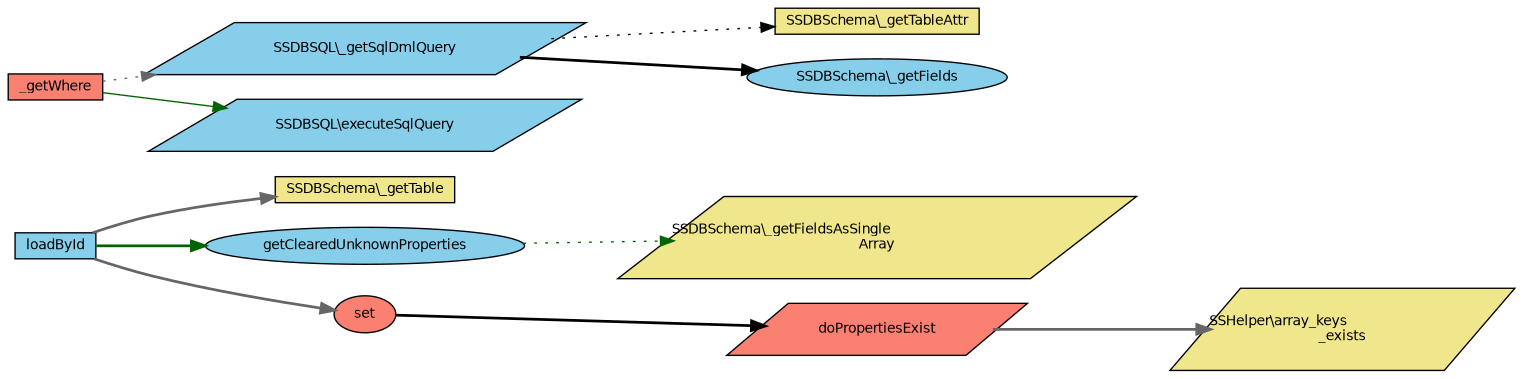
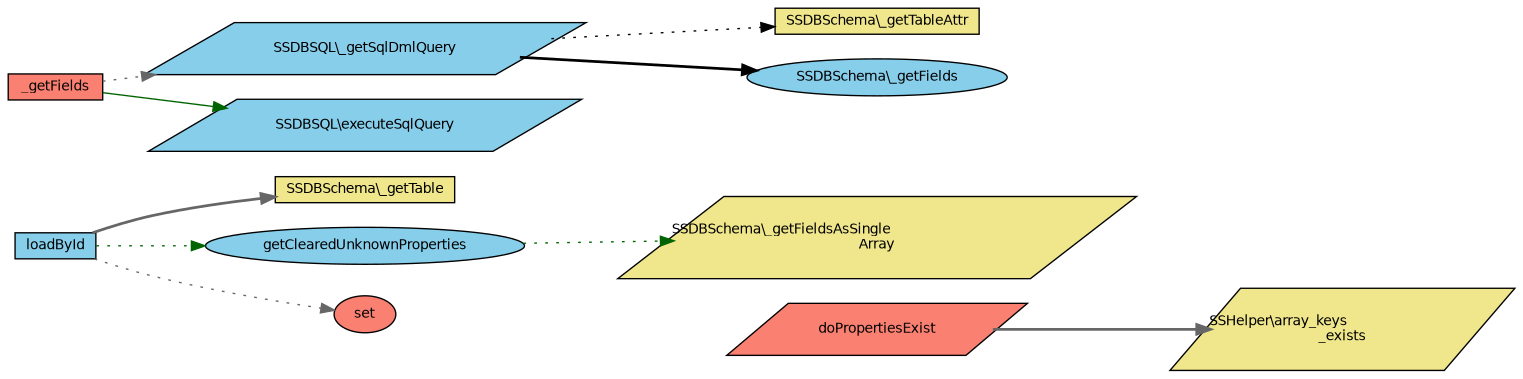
(55, 87) -> (55, 87)
(144, 246) -> (144, 246)
(207, 288) -> (207, 288)
(574, 320) -> none
